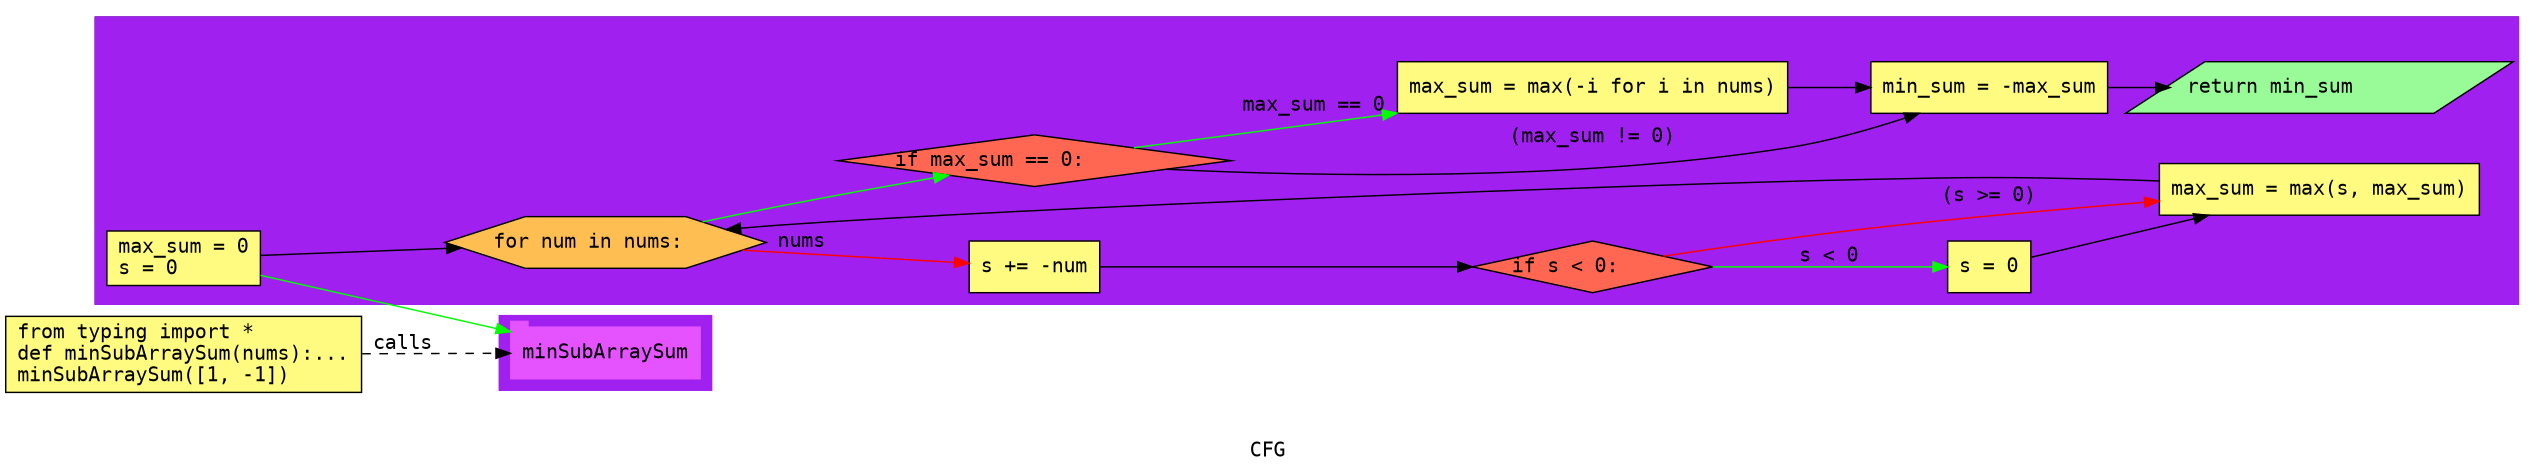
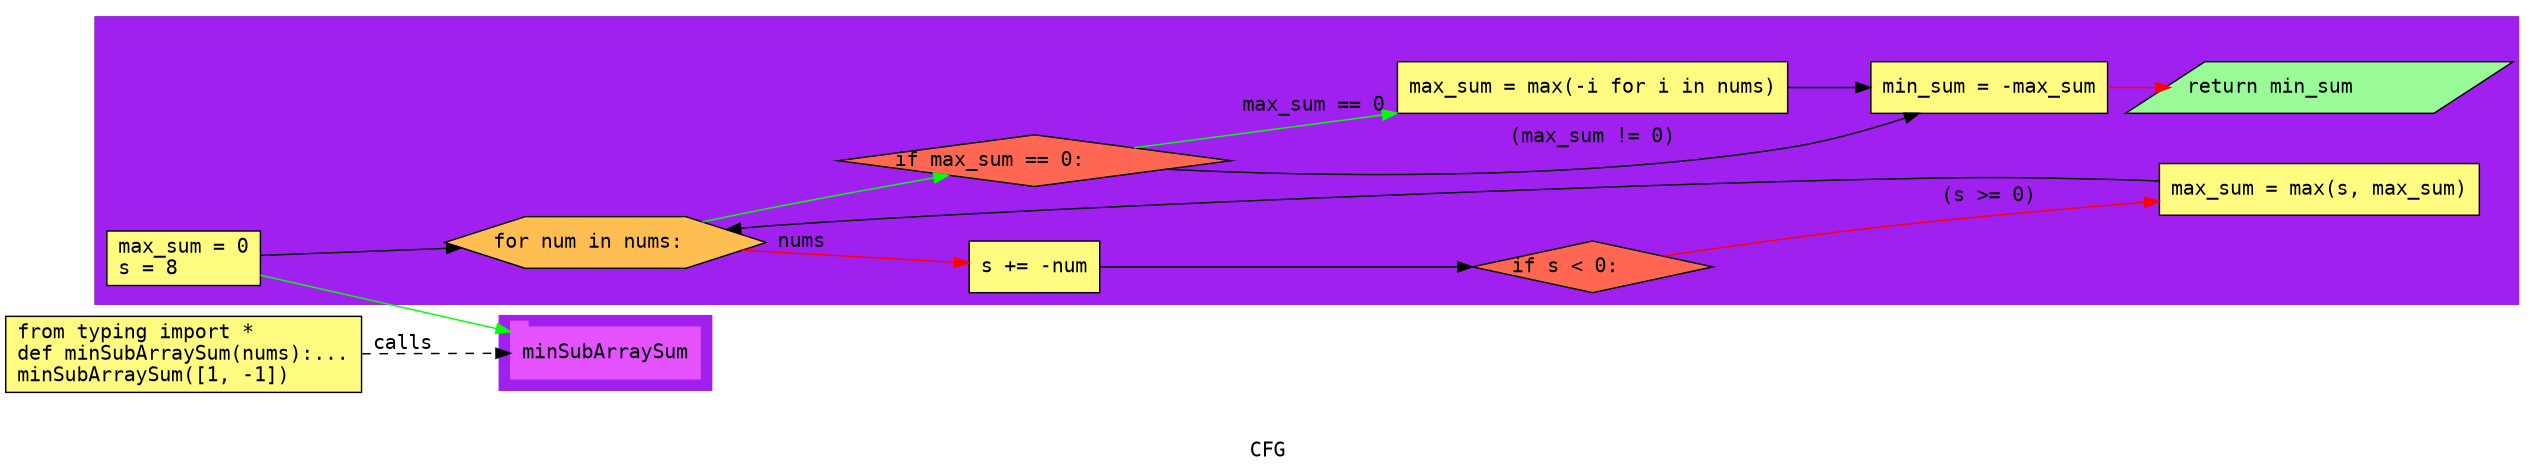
(2132, 88) -> (2132, 88)
(184, 258) -> (184, 258)
(1989, 267) -> none
